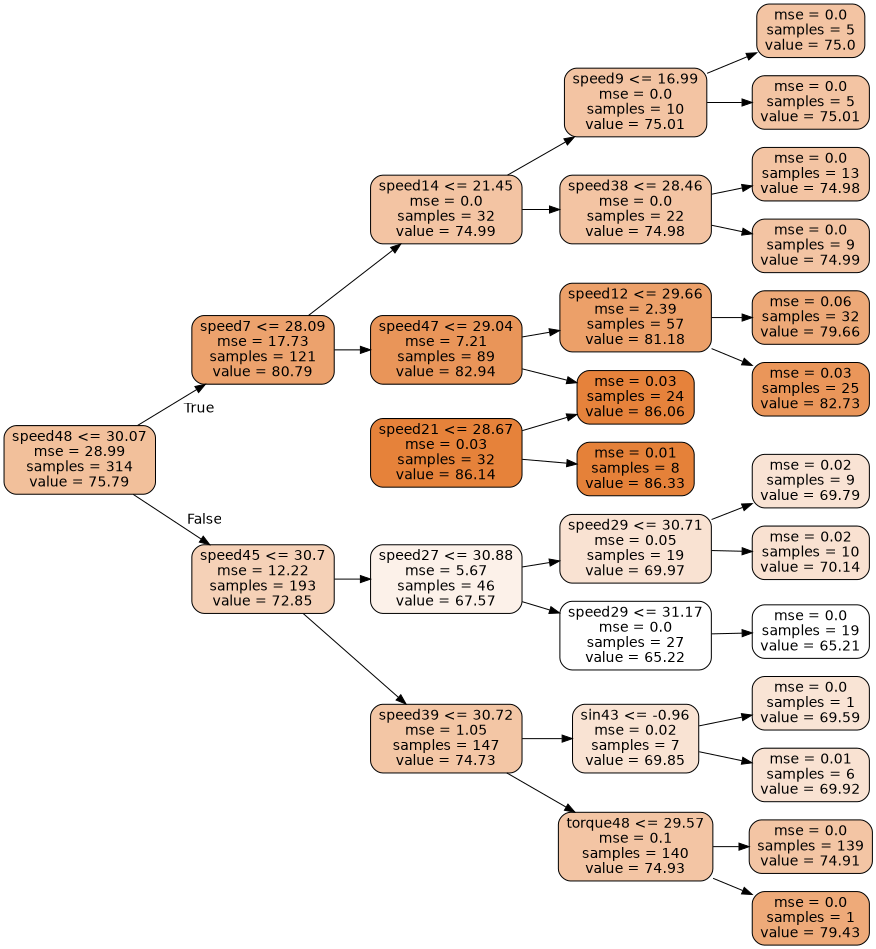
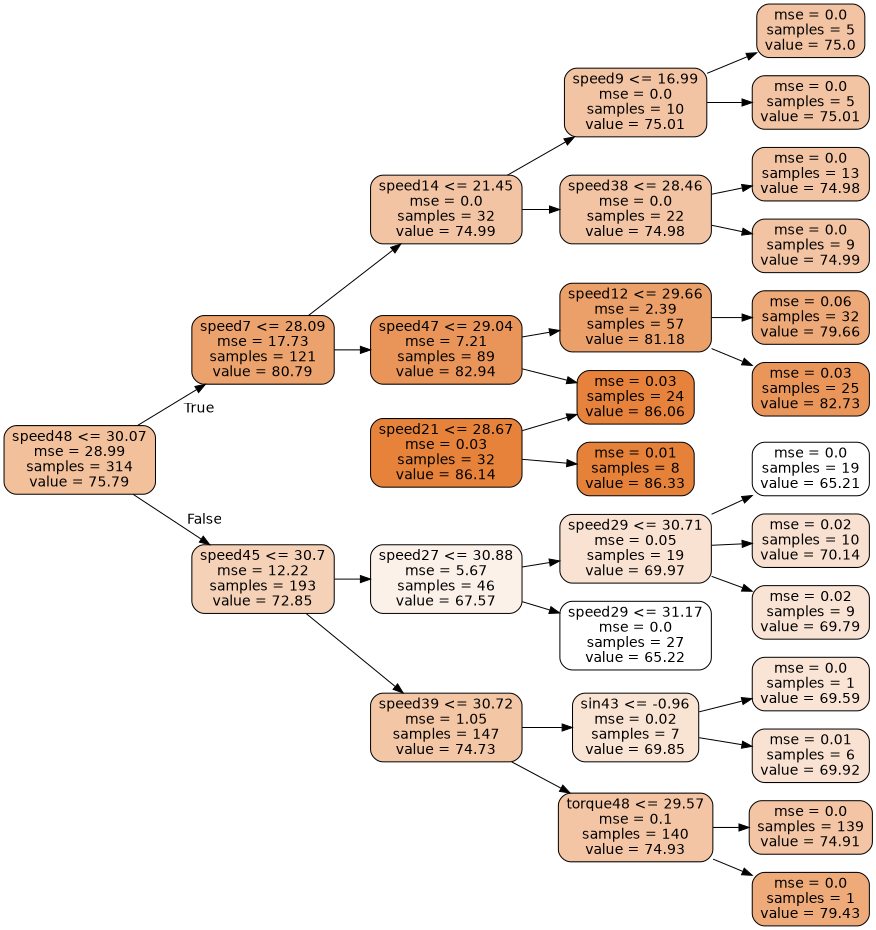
(727, 634) -> (727, 507)
